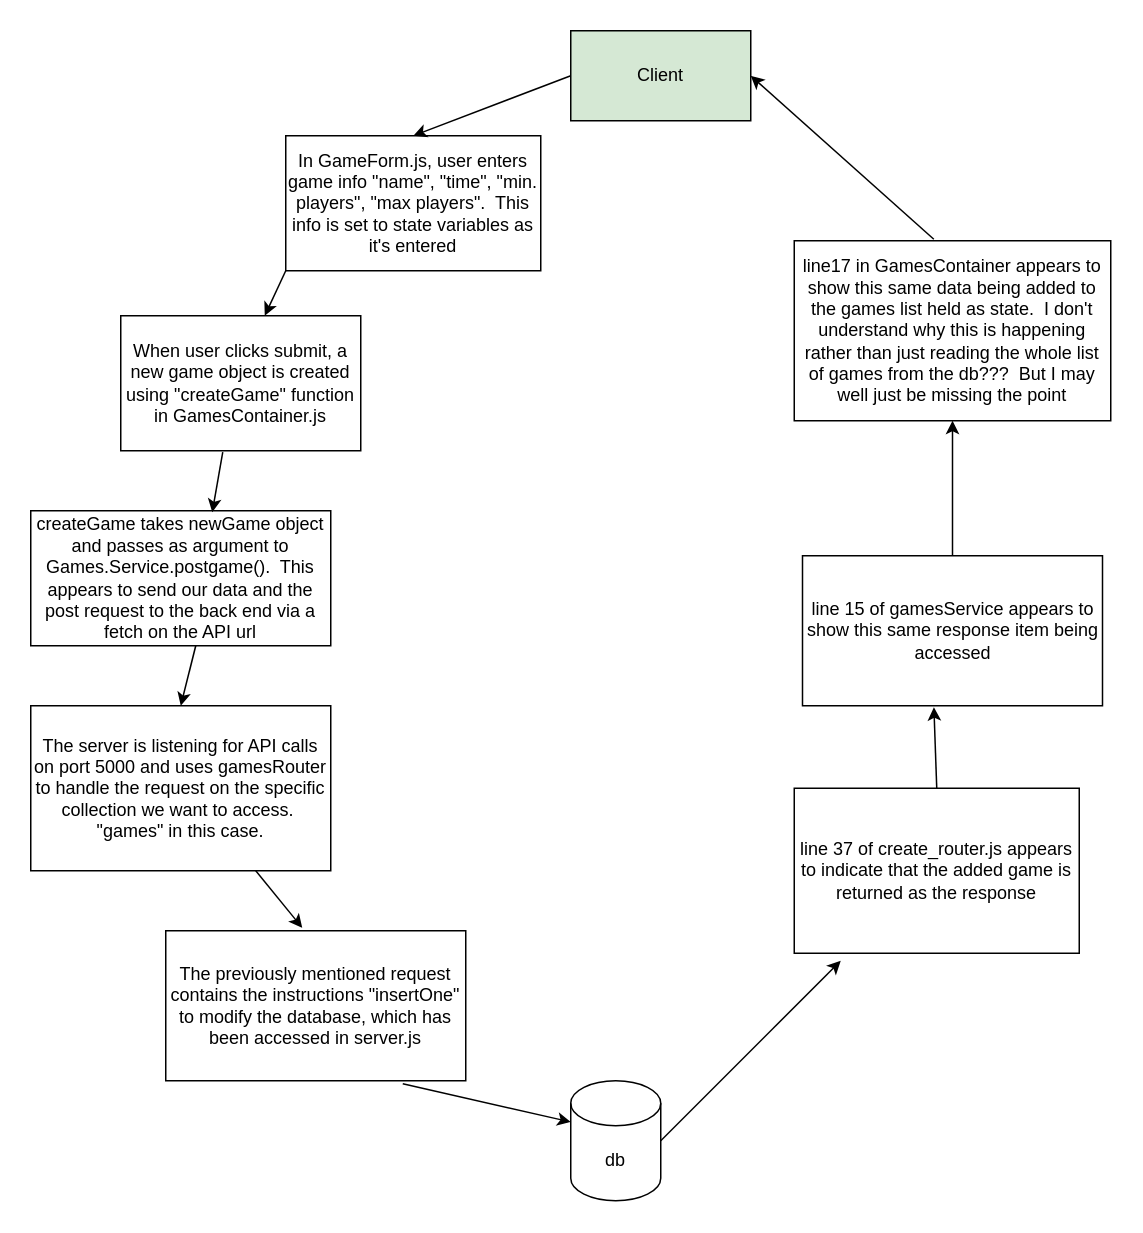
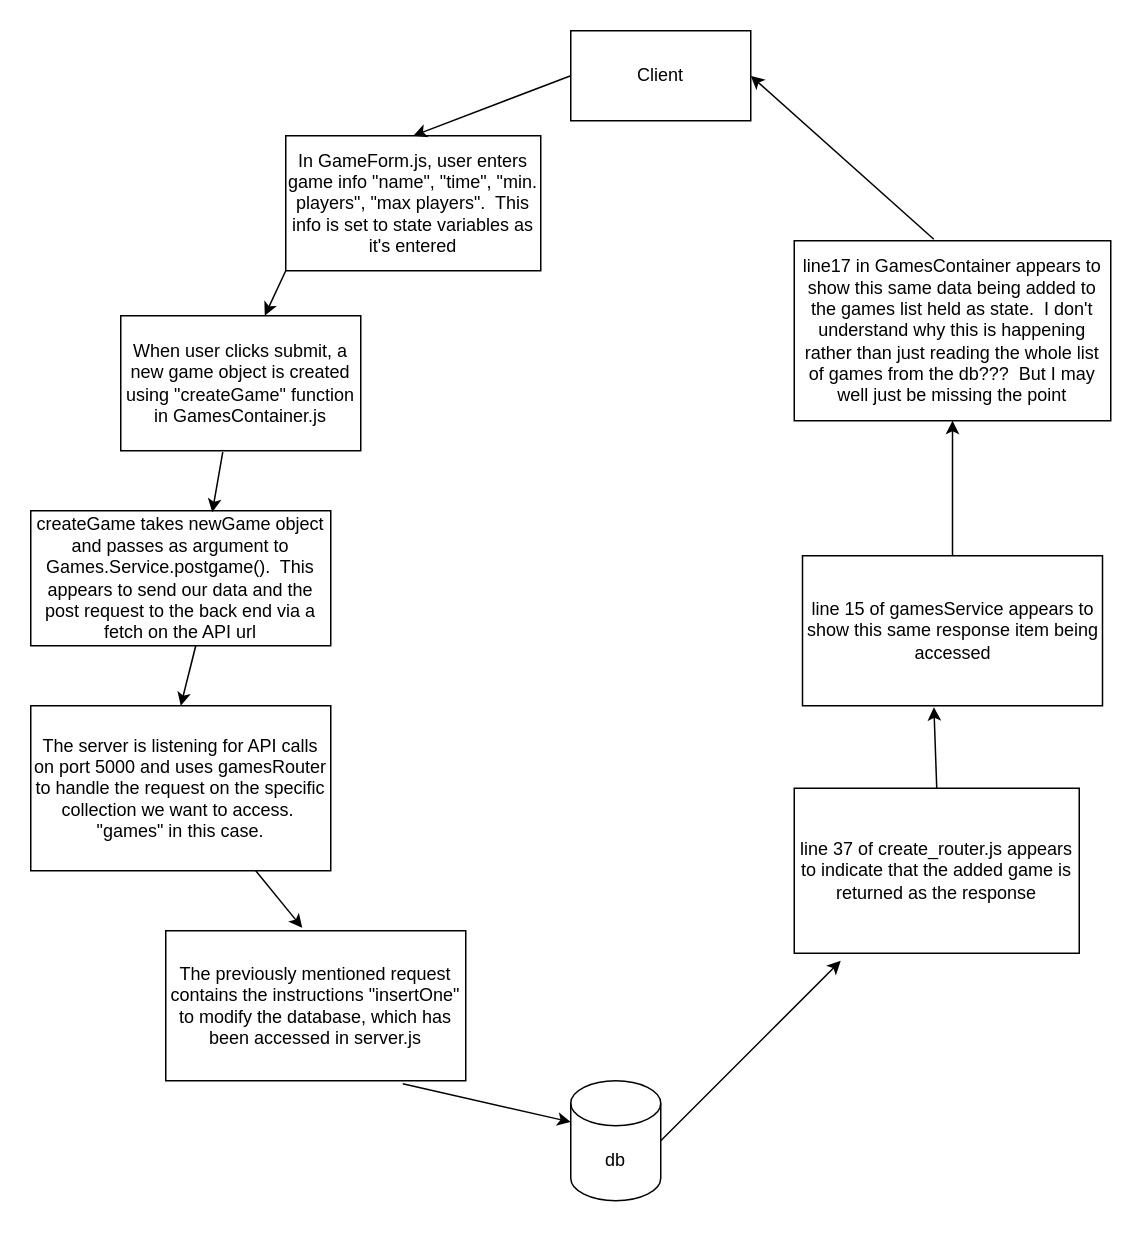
(661, 76) -> (661, 76)
